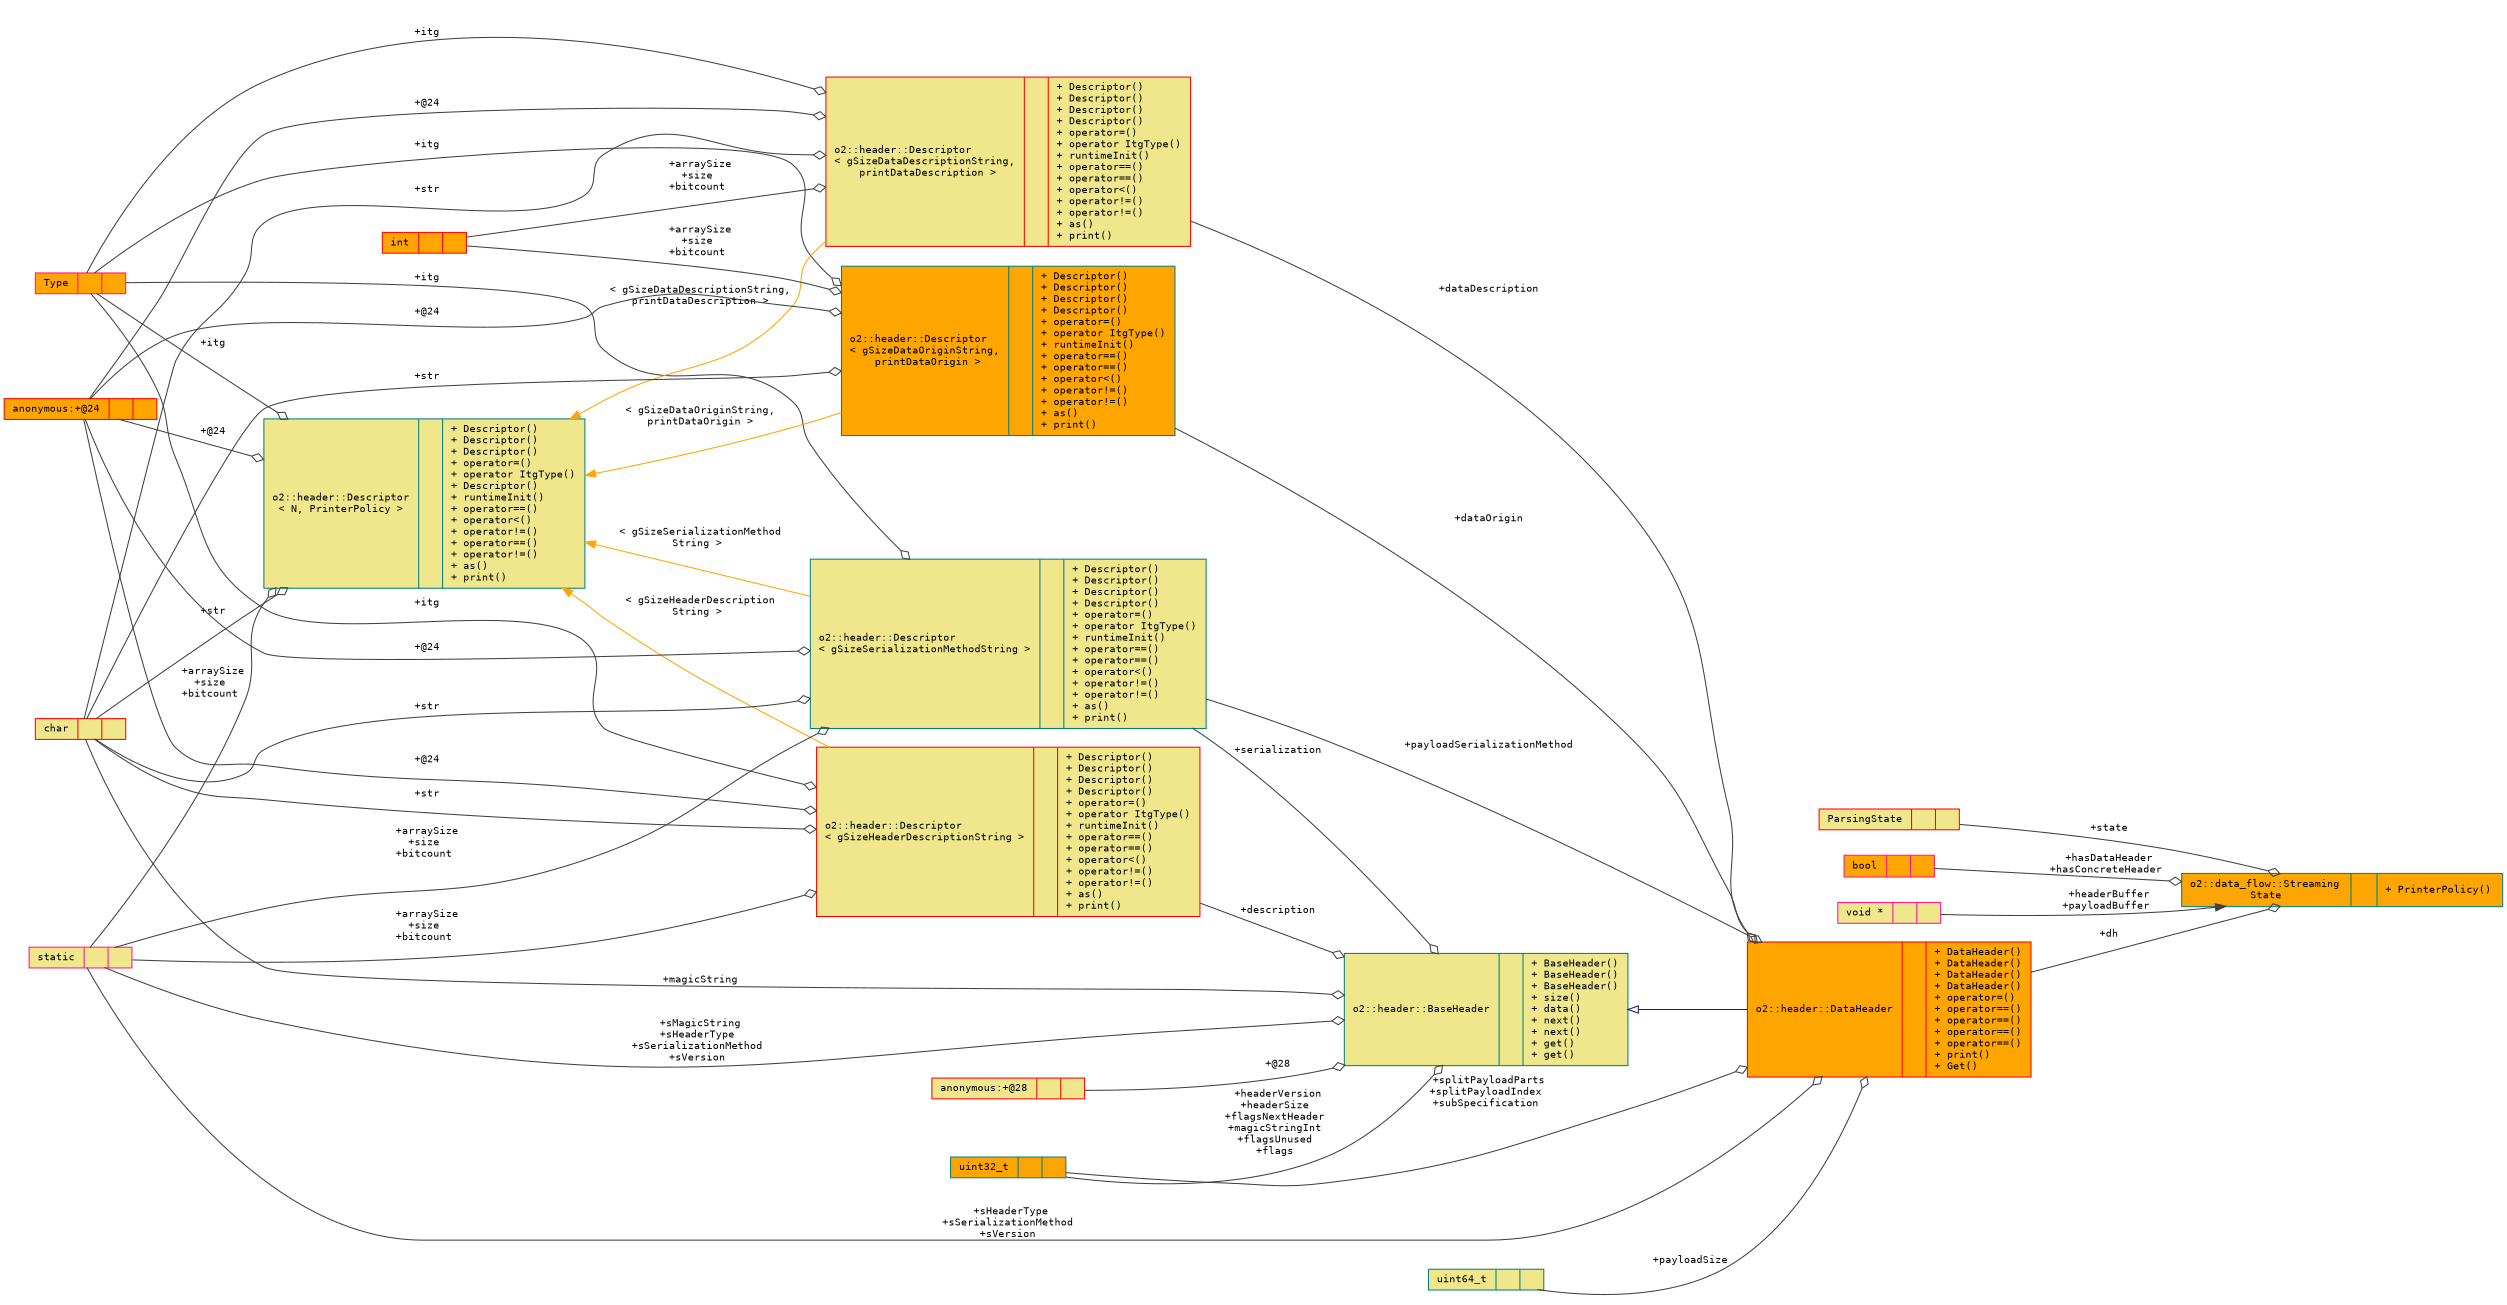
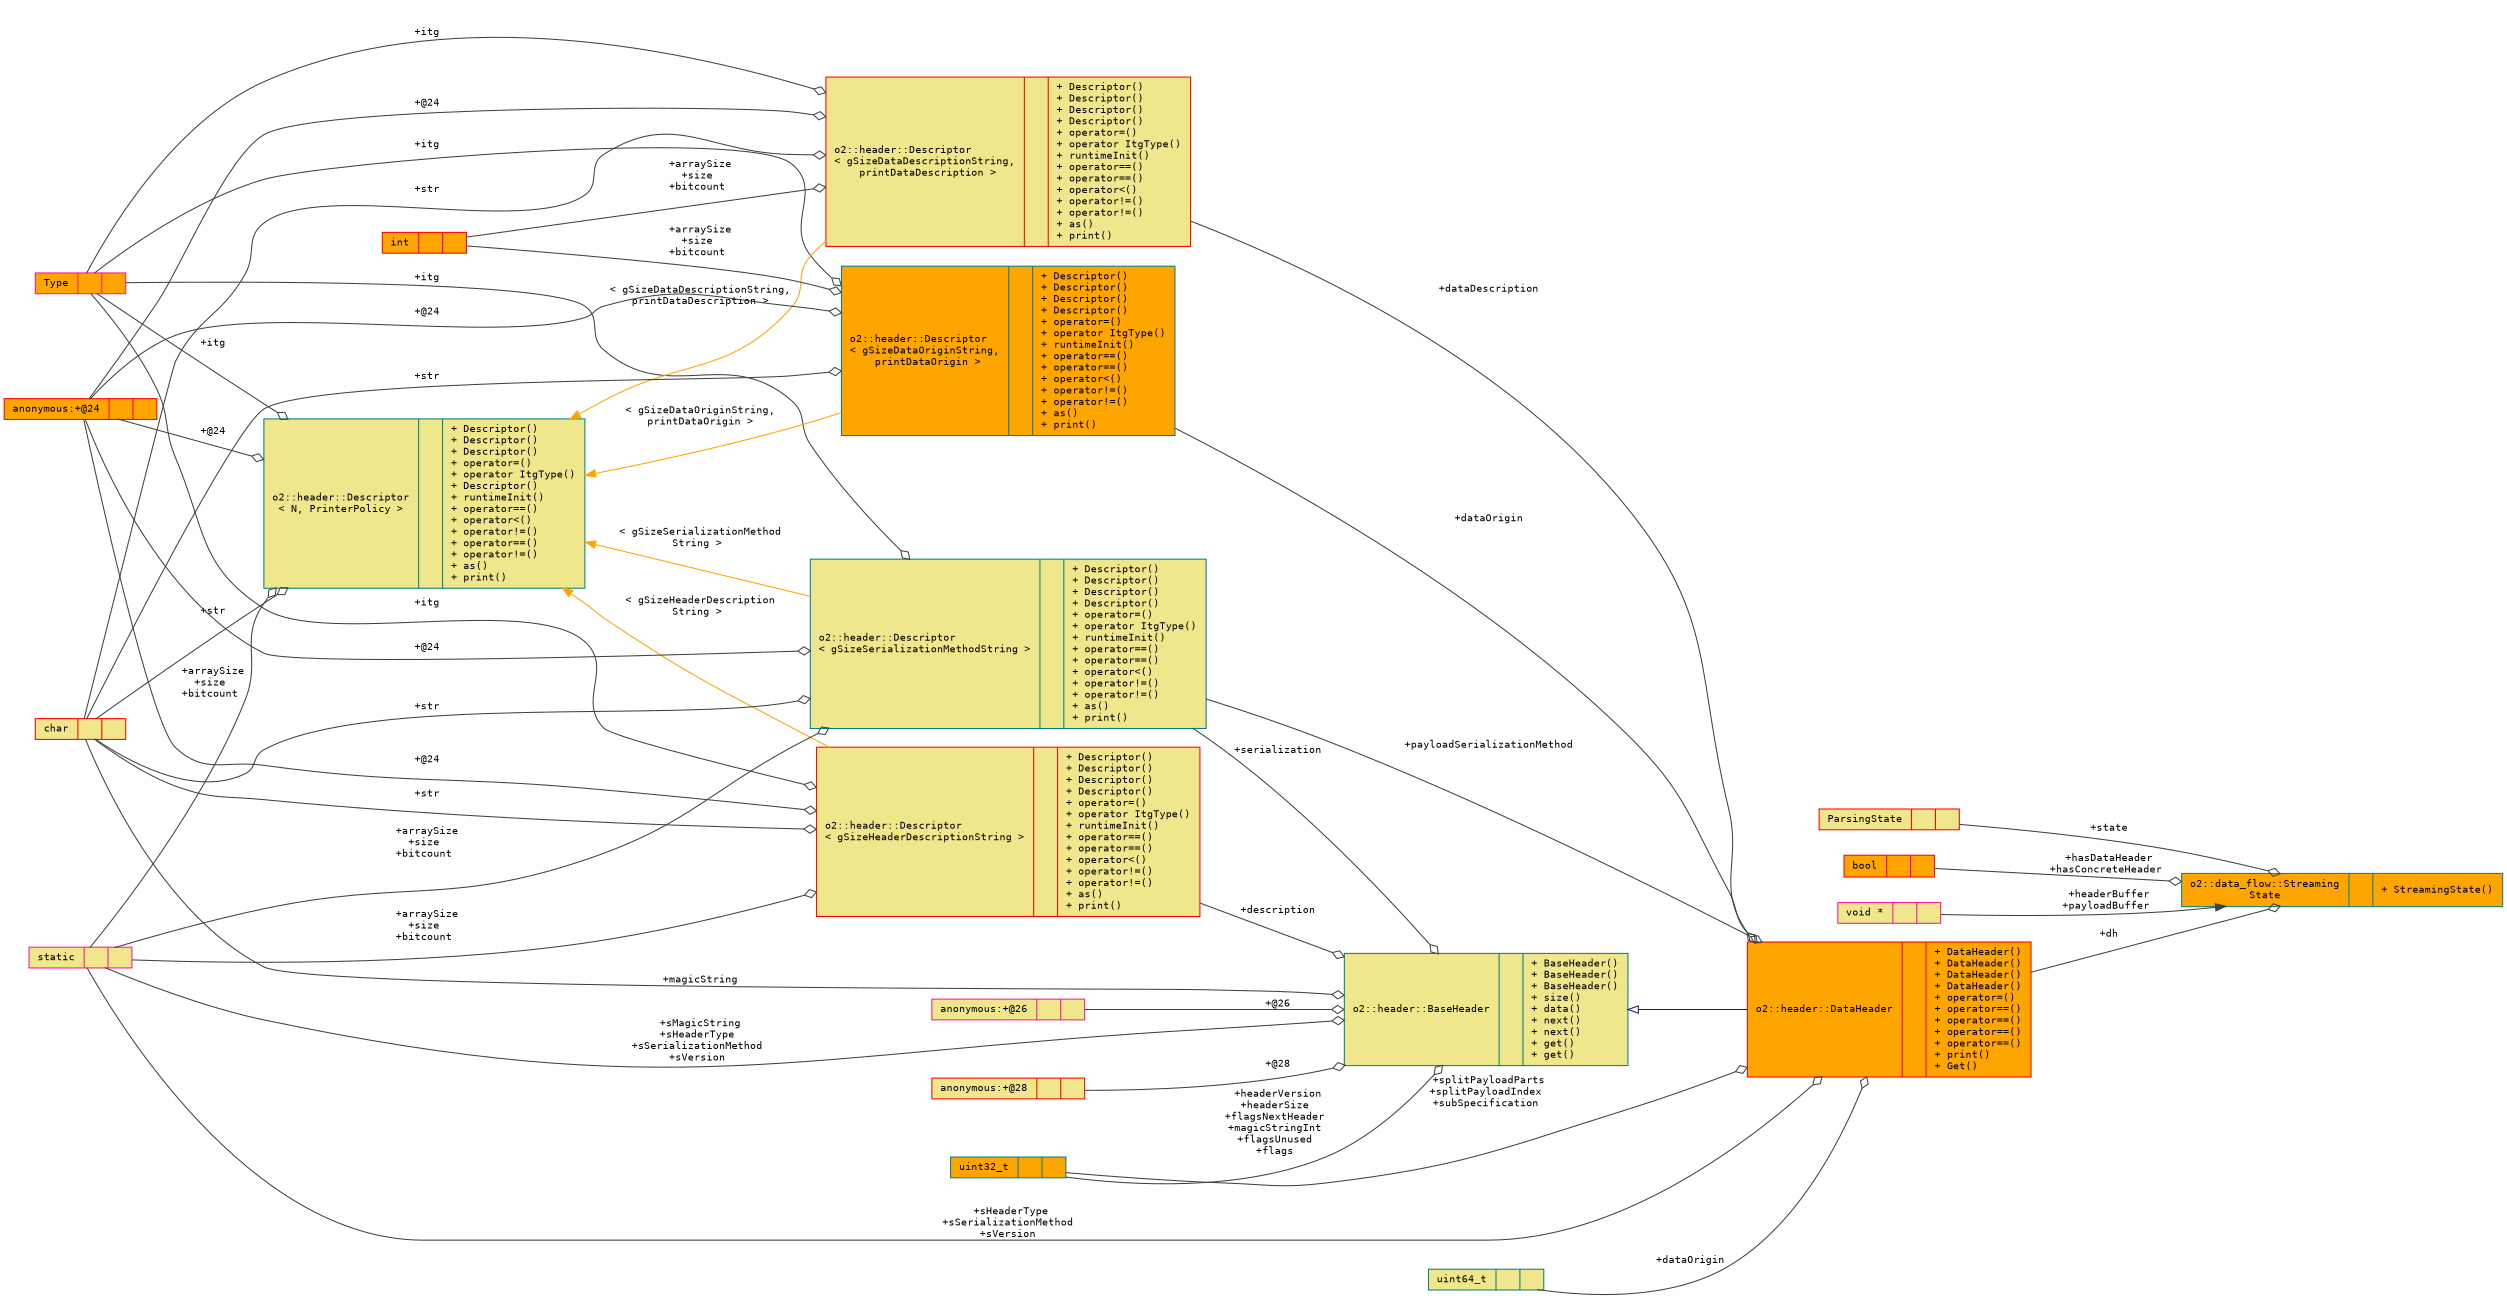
(1889, 866) -> (1889, 866)
(2439, 889) -> (2438, 889)
none -> (1008, 1009)
(1688, 1260) -> (1688, 1260)
